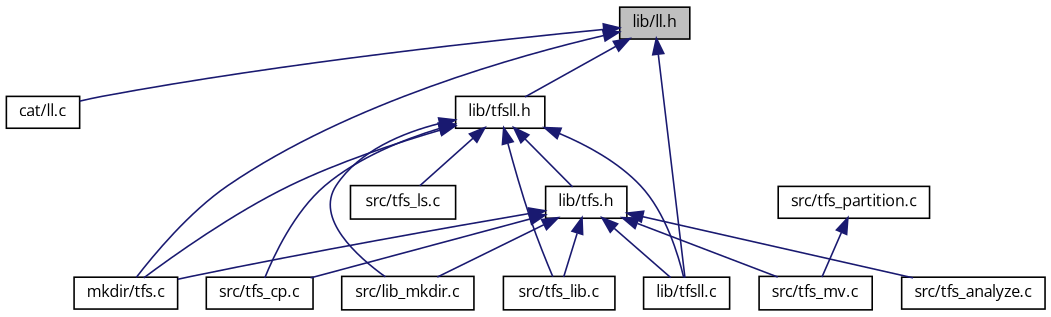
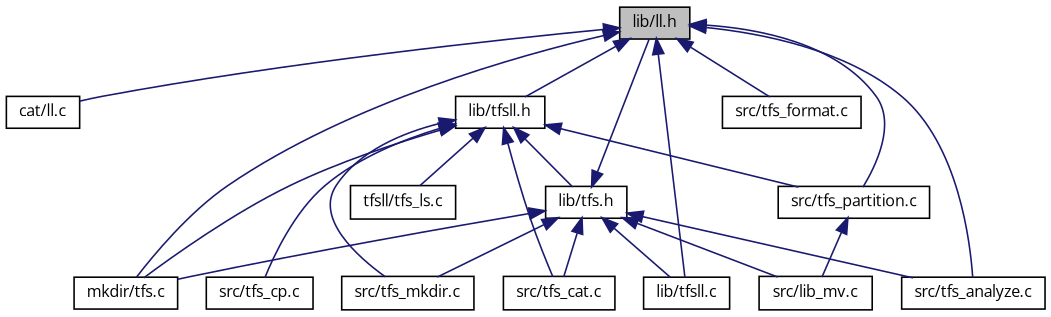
none -> (864, 83)
none -> (897, 93)
none -> (792, 112)
(642, 188) -> (685, 159)
(403, 202) -> (403, 202)
(420, 248) -> (623, 105)
(408, 293) -> (408, 293)
(559, 293) -> (559, 293)
(816, 293) -> (816, 293)
